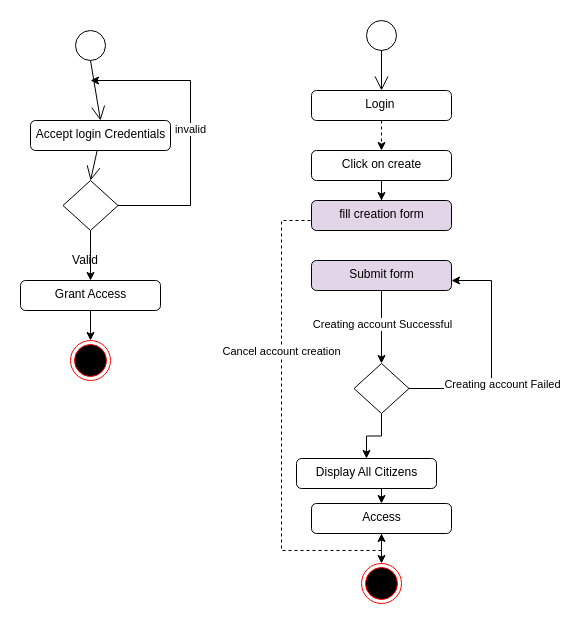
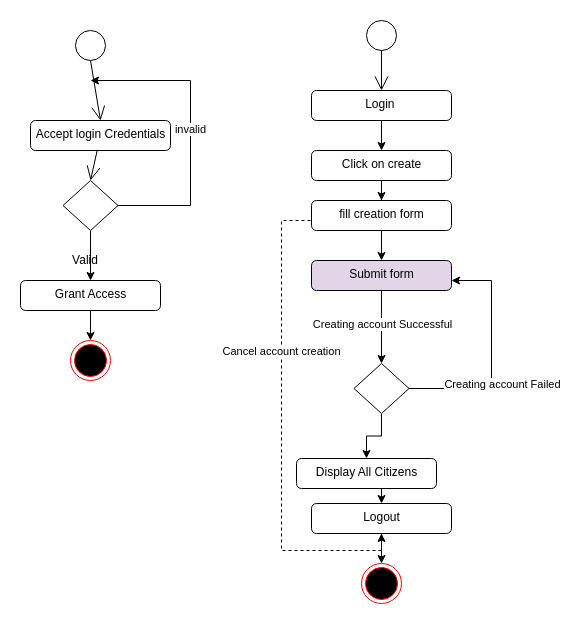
(382, 133) -> (382, 133)
(382, 216) -> (382, 216)
none -> (382, 242)
(382, 518) -> (382, 518)
